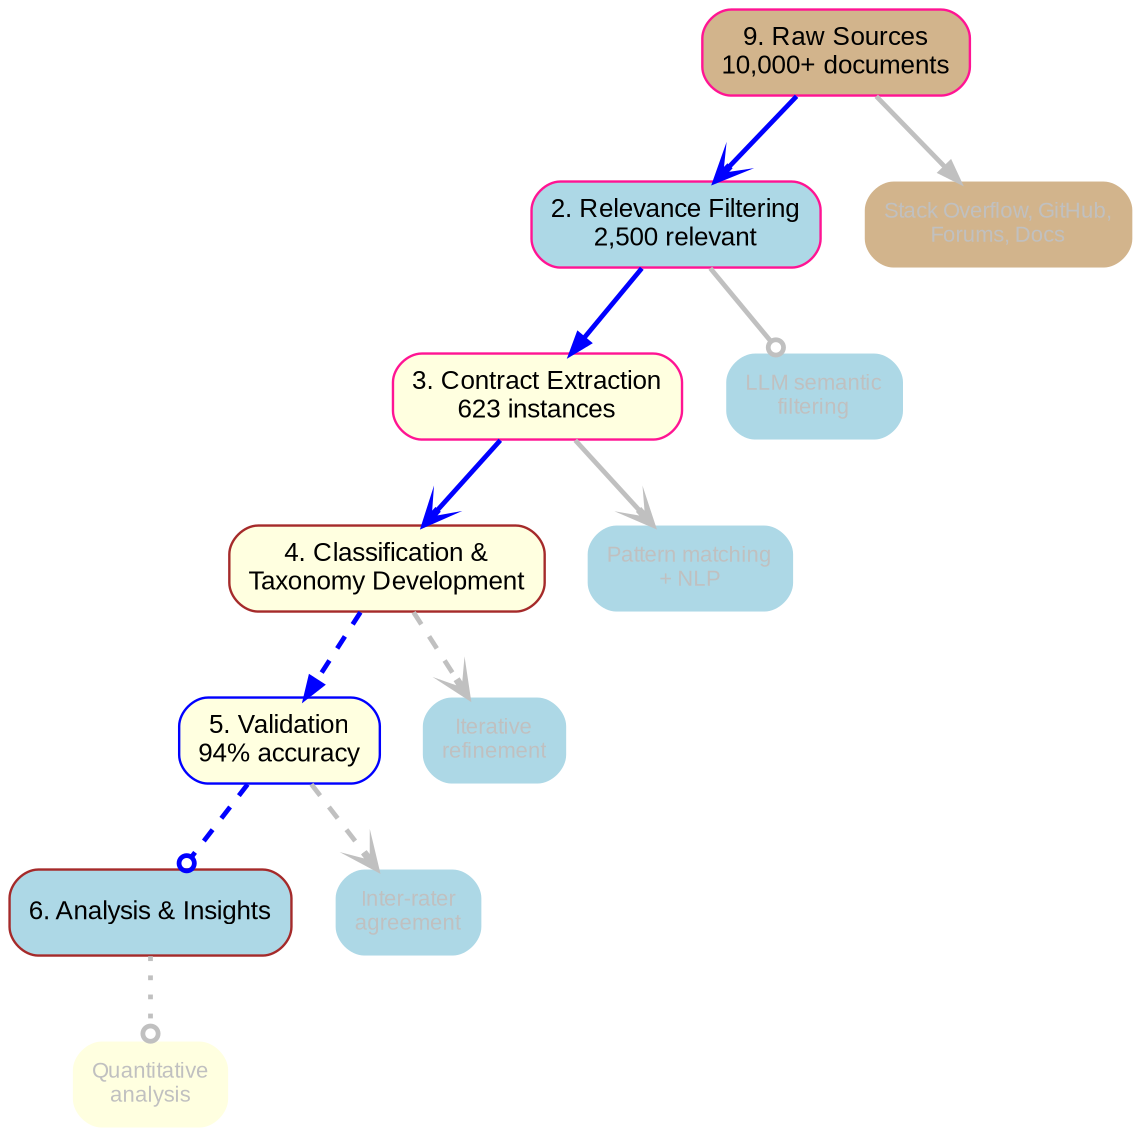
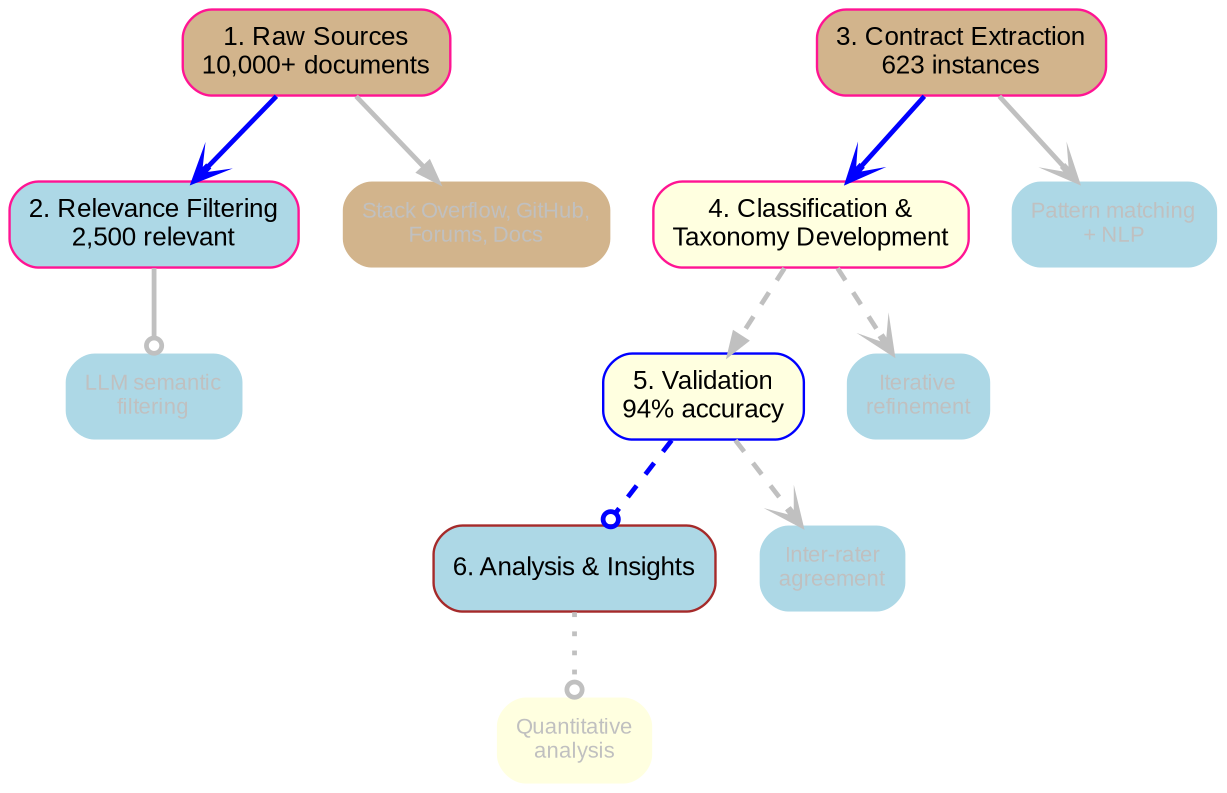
(836, 53) -> (317, 53)
(613, 303) -> none
(538, 397) -> (962, 53)
(387, 569) -> (811, 225)
(338, 647) -> (762, 303)
